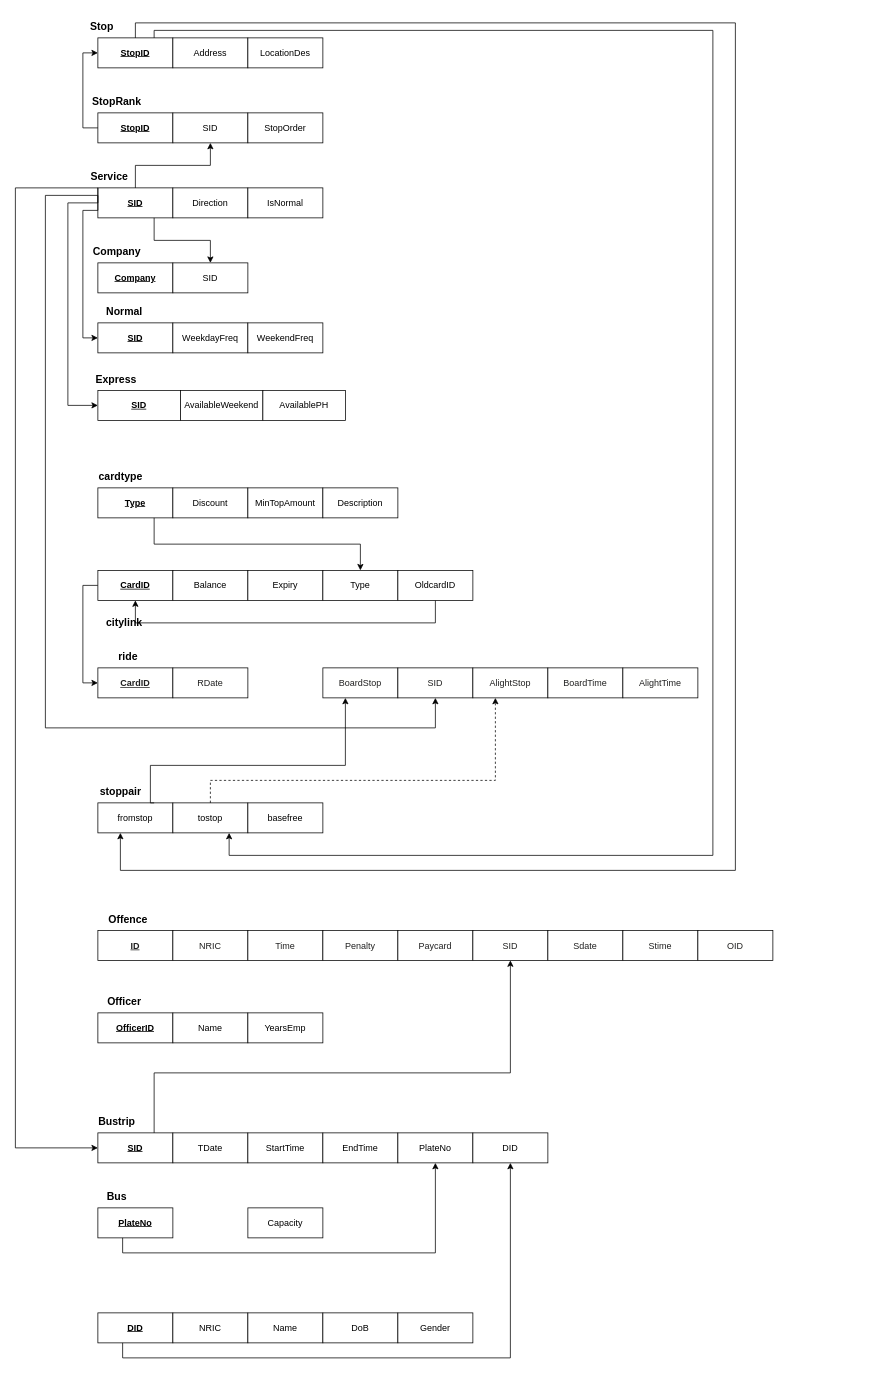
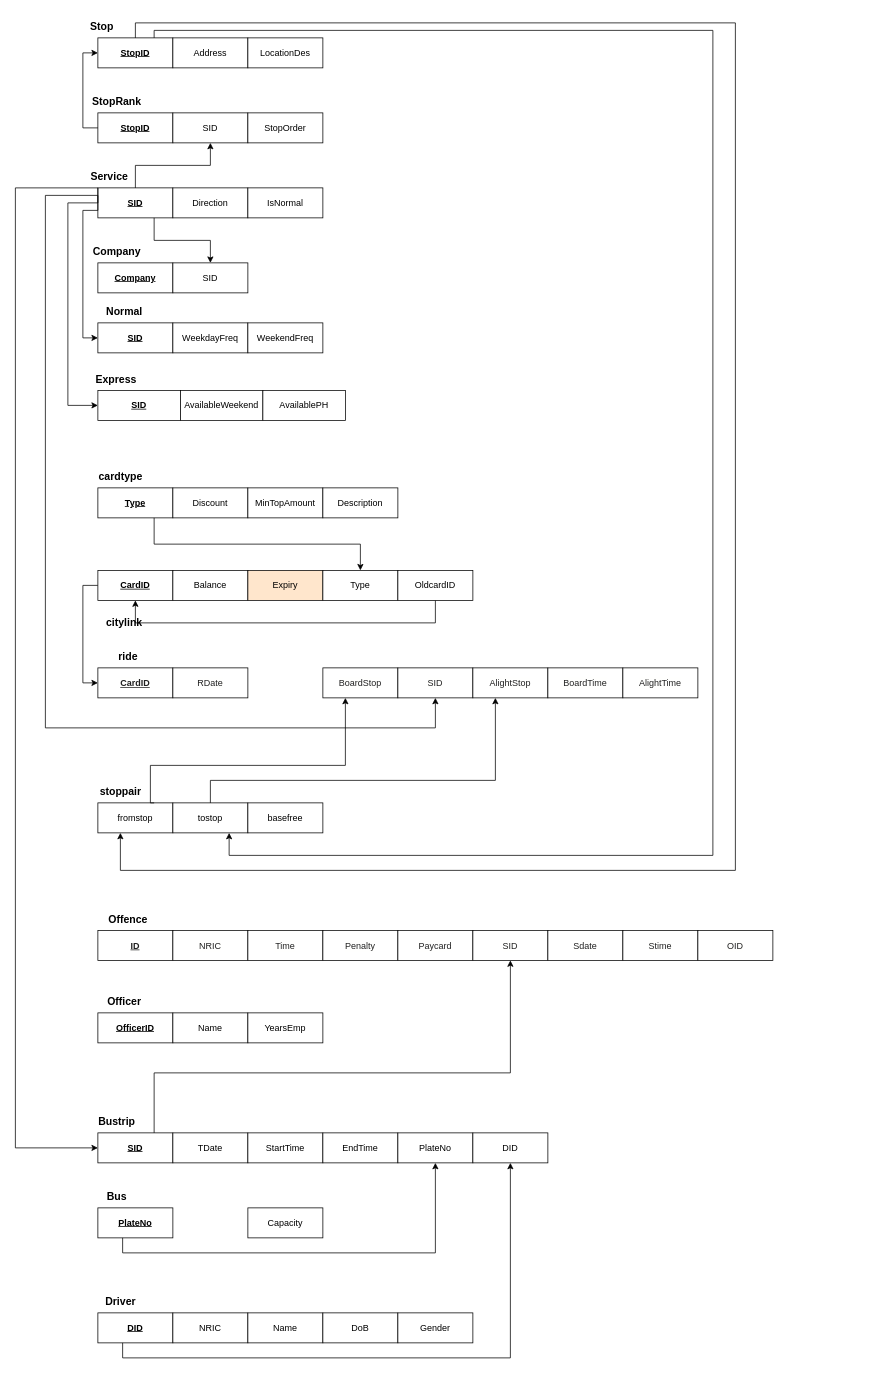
(285, 585) -> (285, 585)
(380, 780) -> (380, 780)
none -> (120, 1302)
